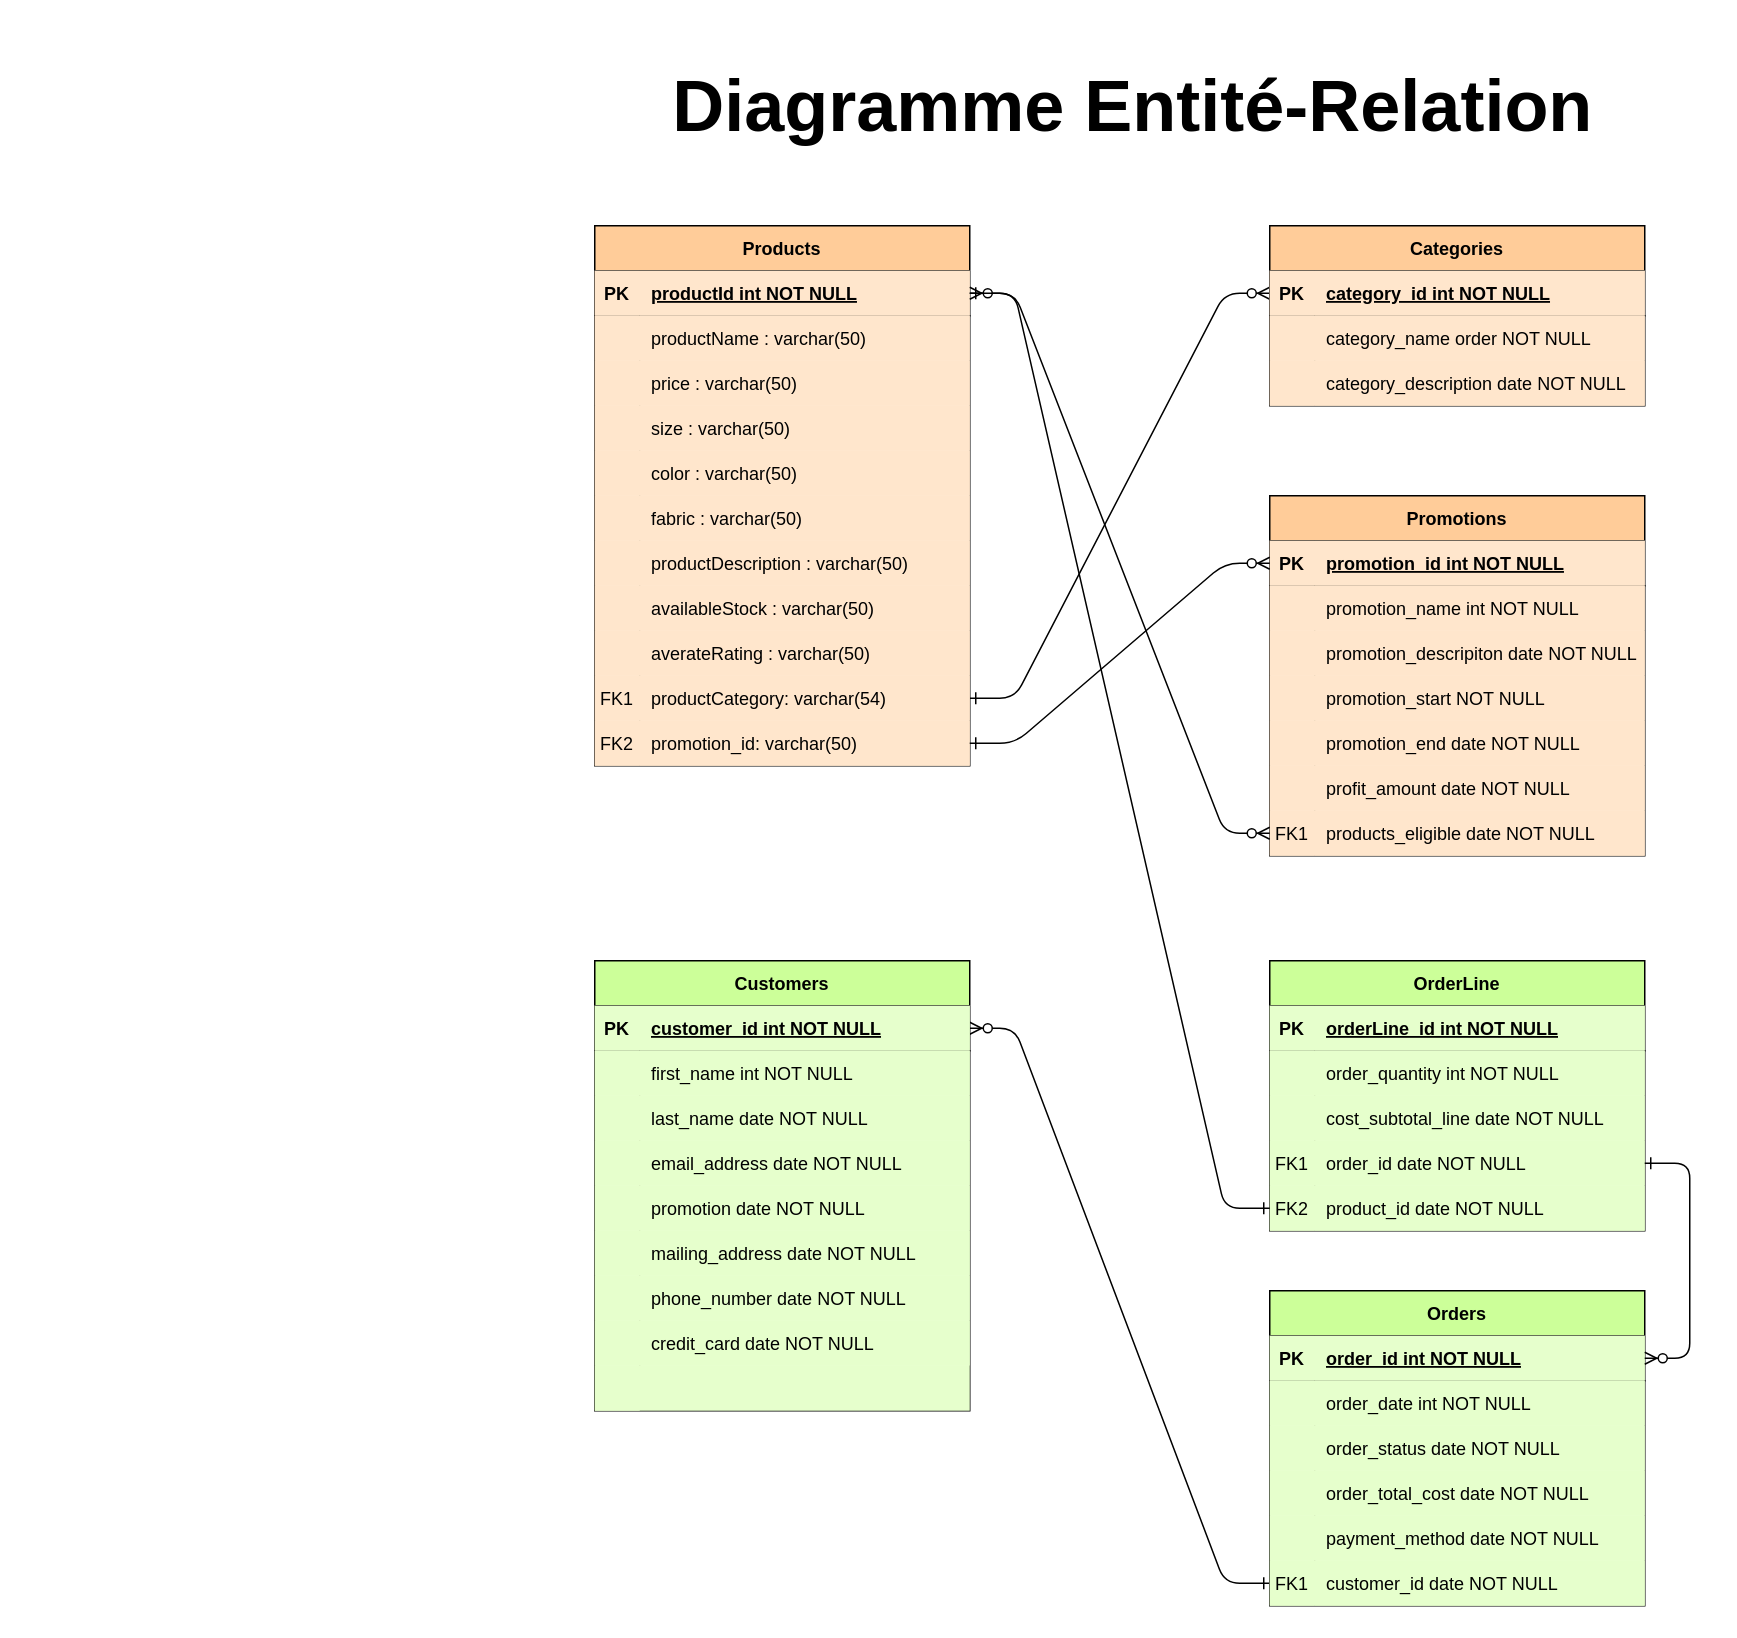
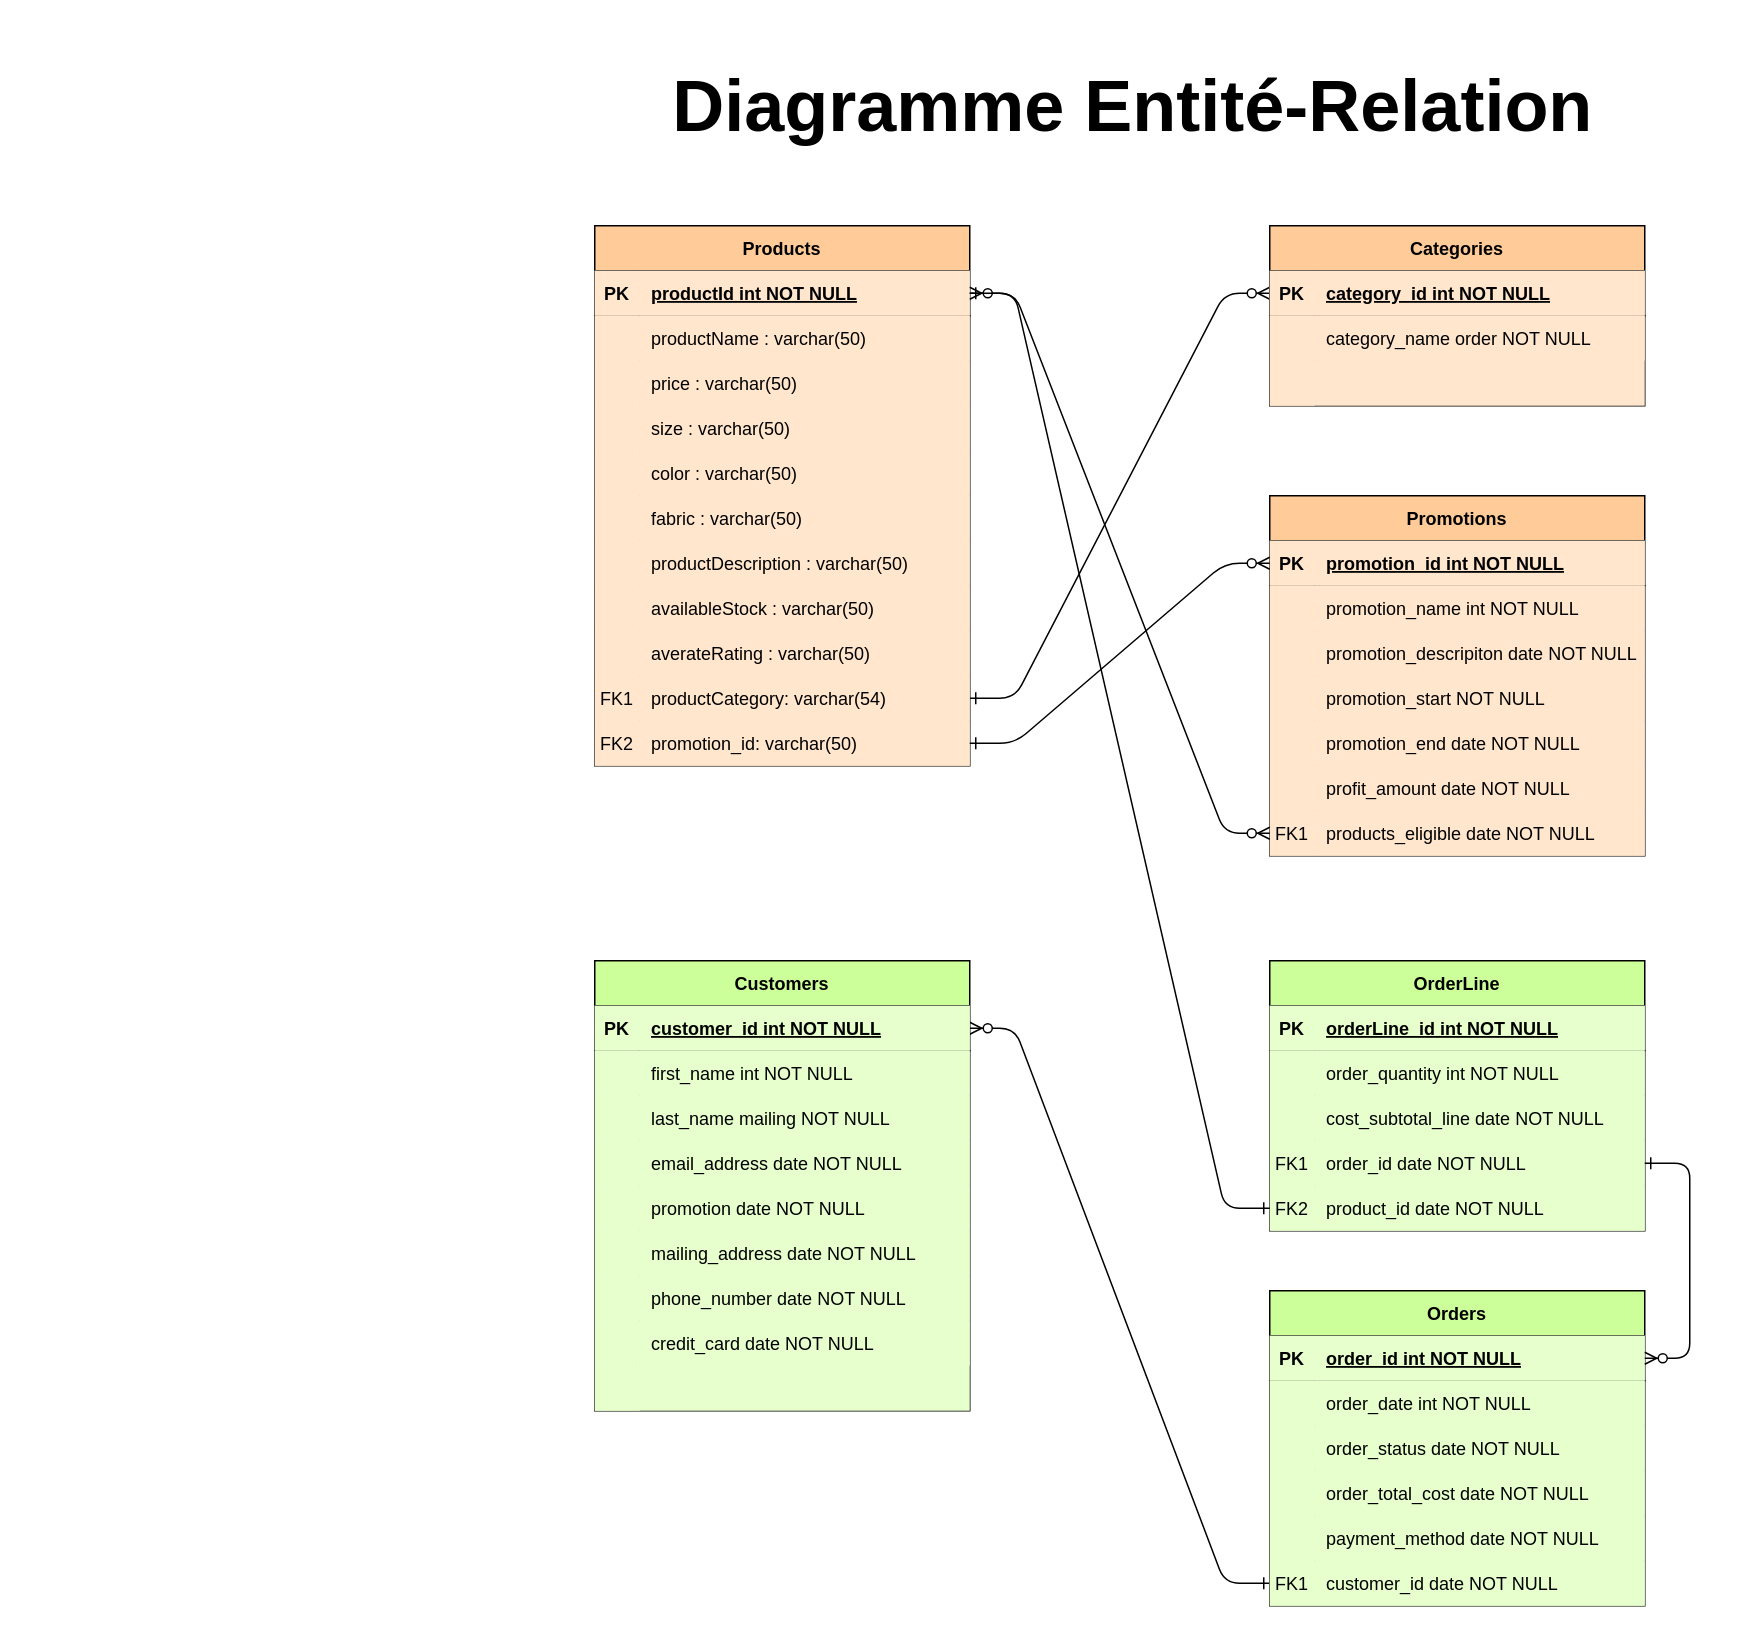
(1480, 383) -> none
(758, 1119) -> (766, 1119)
